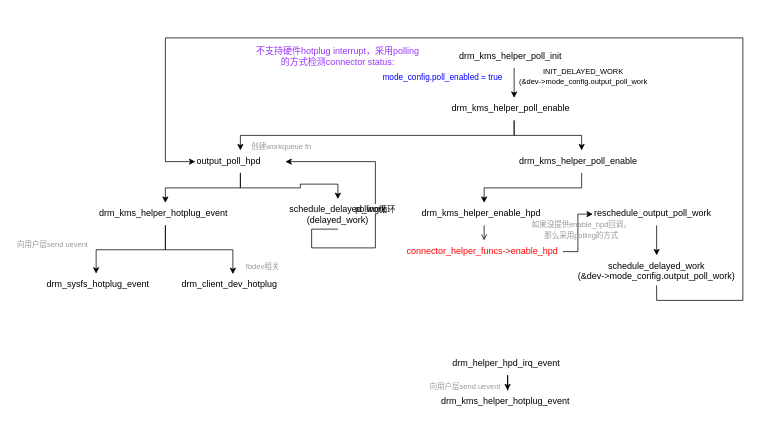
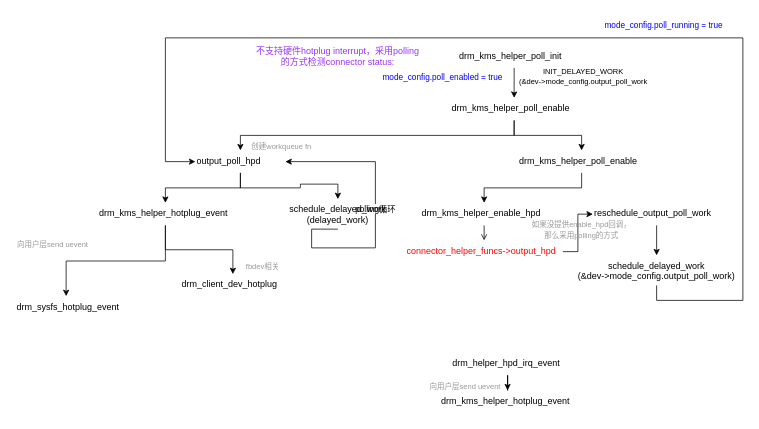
none -> (671, 27)
(485, 256) -> (485, 256)
(102, 284) -> (72, 306)
